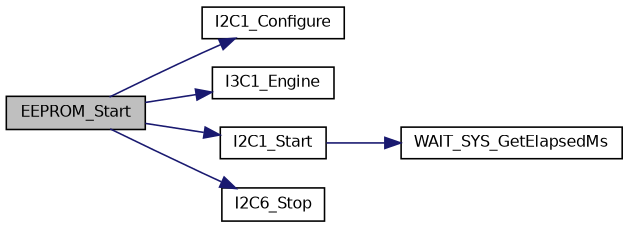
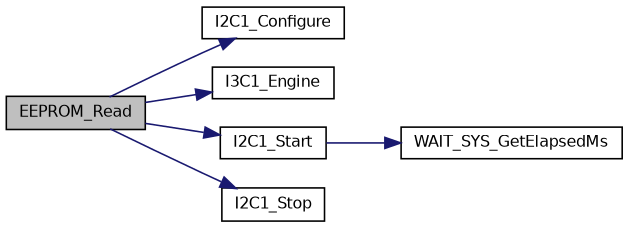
(76, 113) -> (76, 113)
(273, 205) -> (273, 205)
